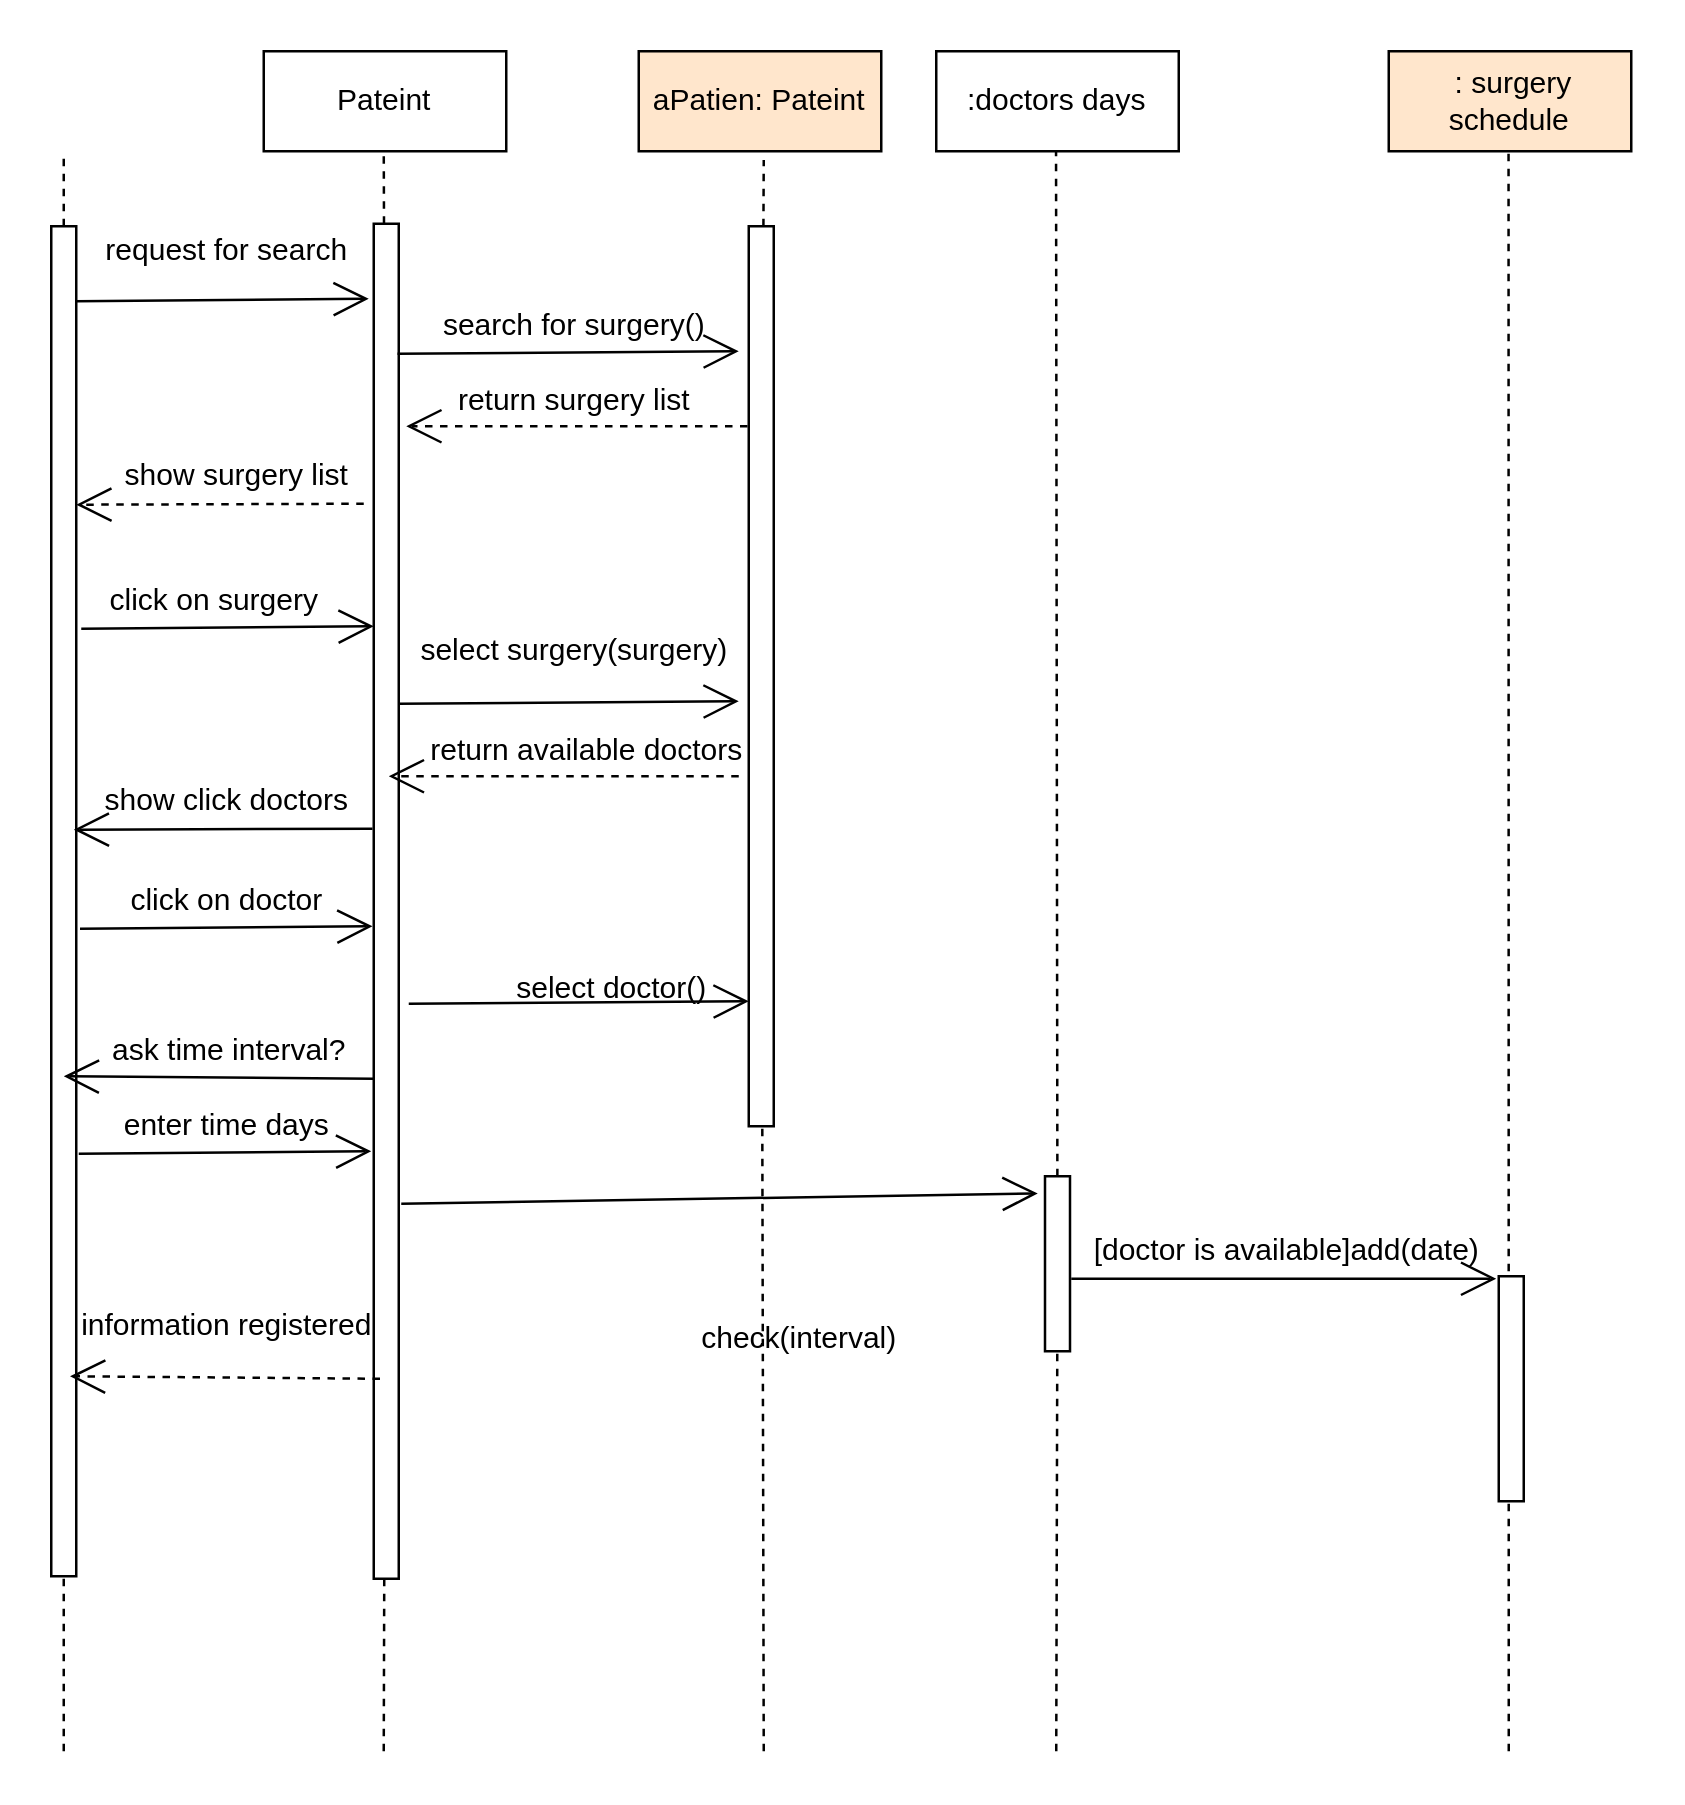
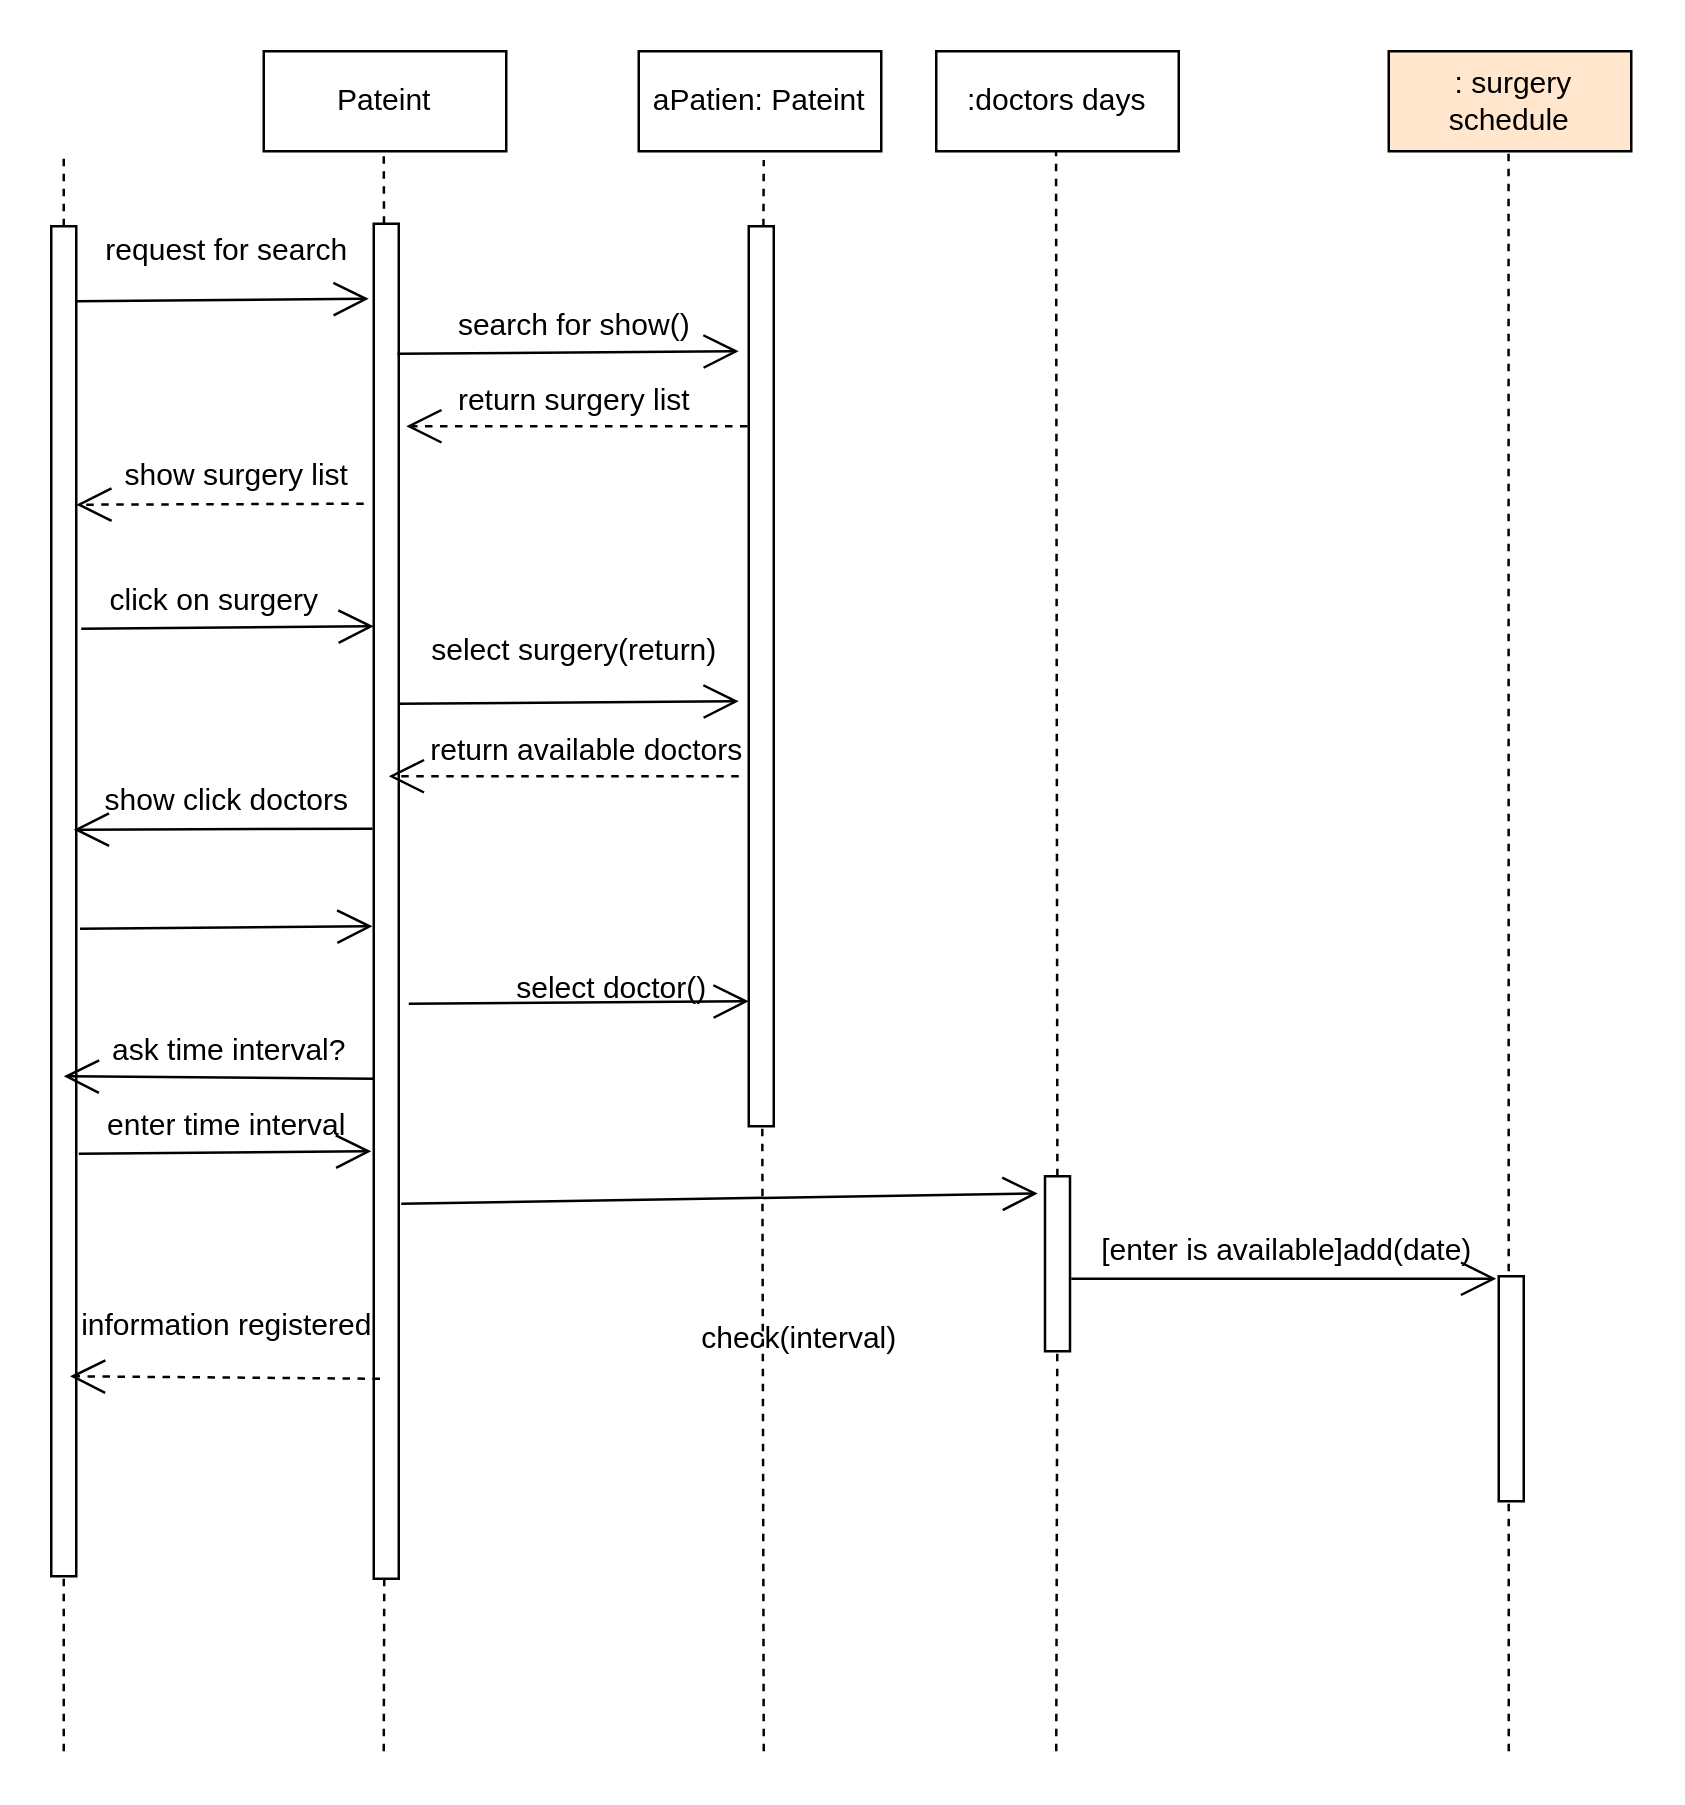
(760, 101) -> (760, 101)
(575, 326) -> (575, 326)
(575, 651) -> (575, 651)
(225, 901) -> none
(228, 1126) -> (228, 1126)
(1288, 1251) -> (1288, 1251)
